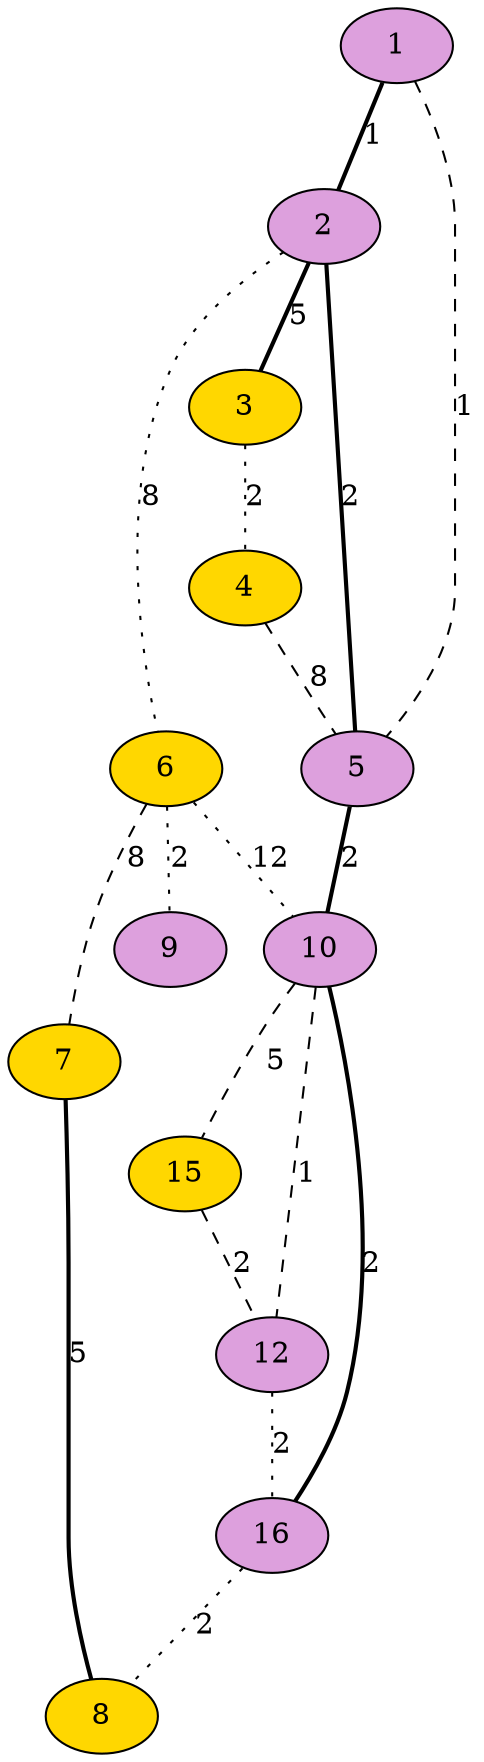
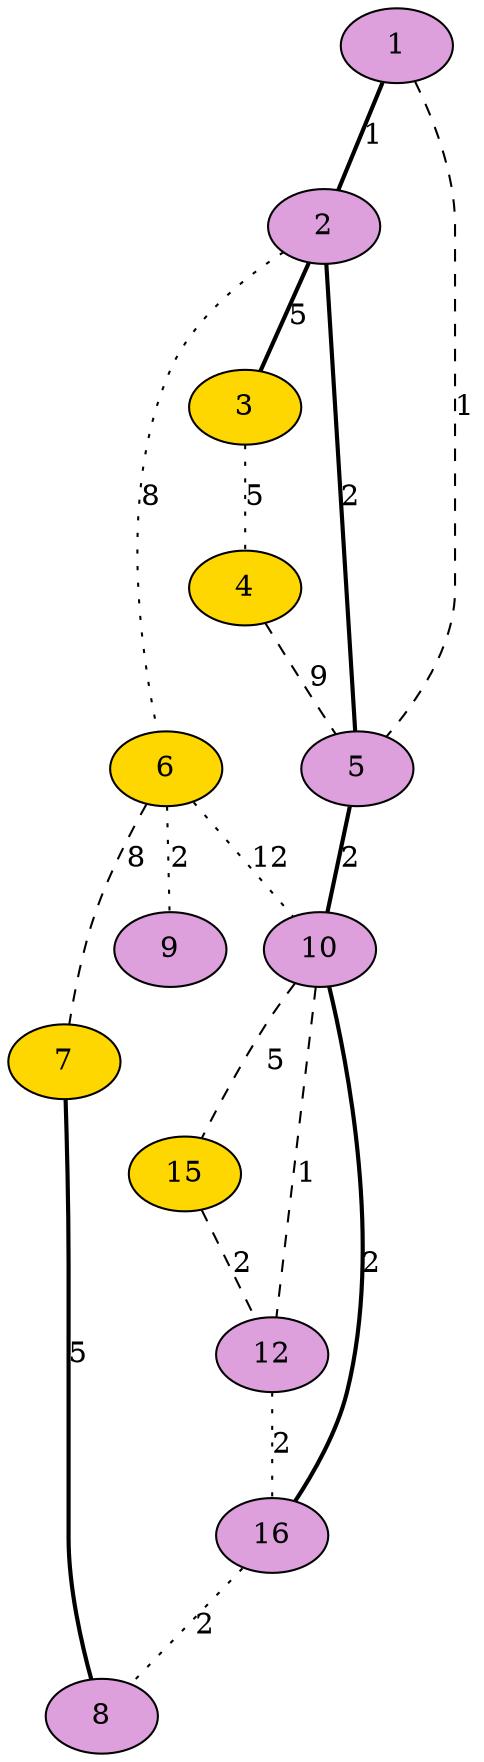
(256, 498) -> (256, 498)
(320, 678) -> (320, 678)
(102, 1716) -> (102, 1716)
